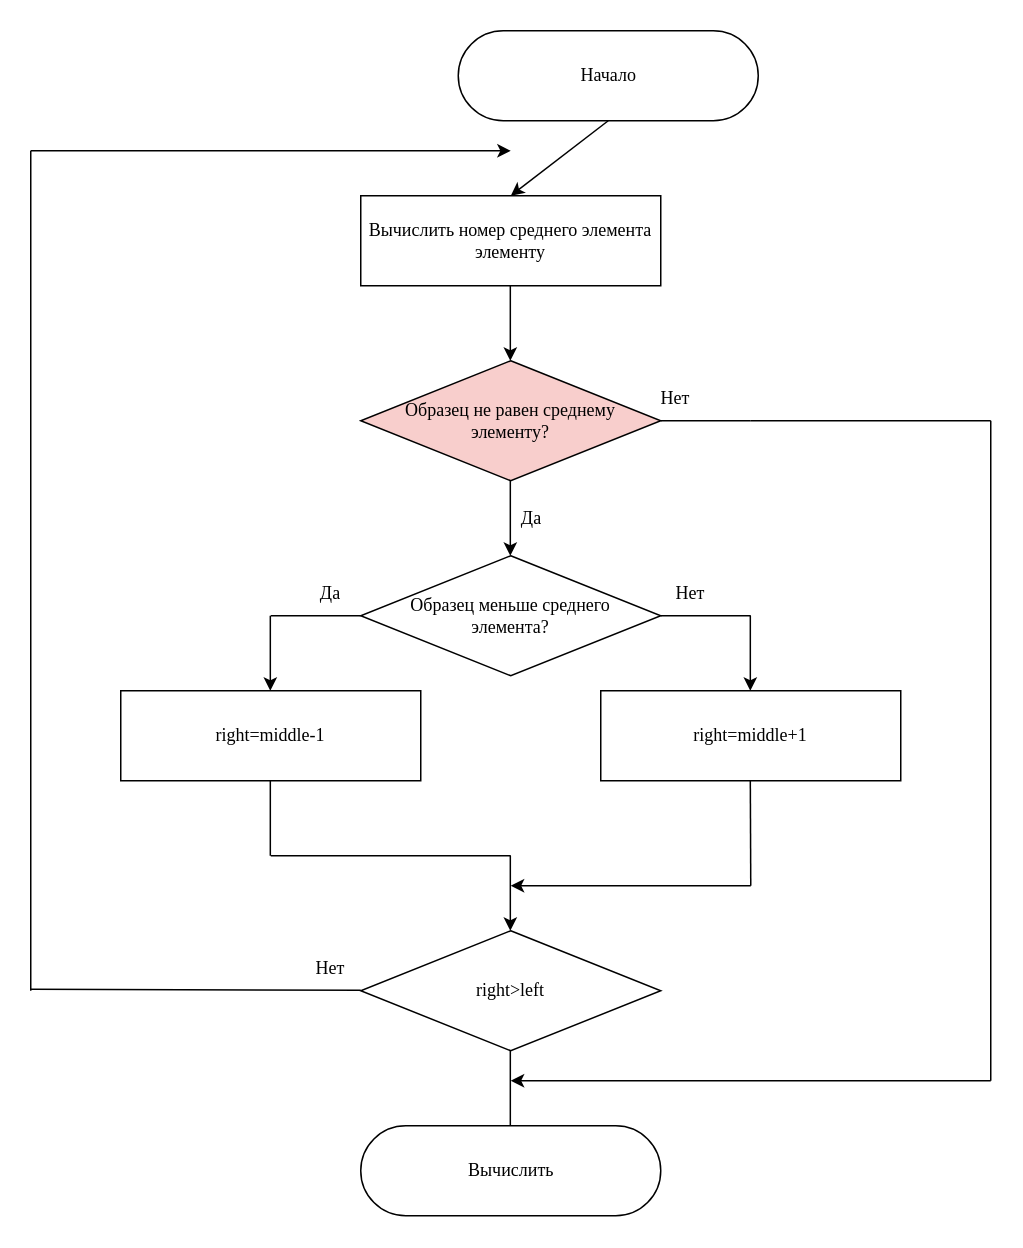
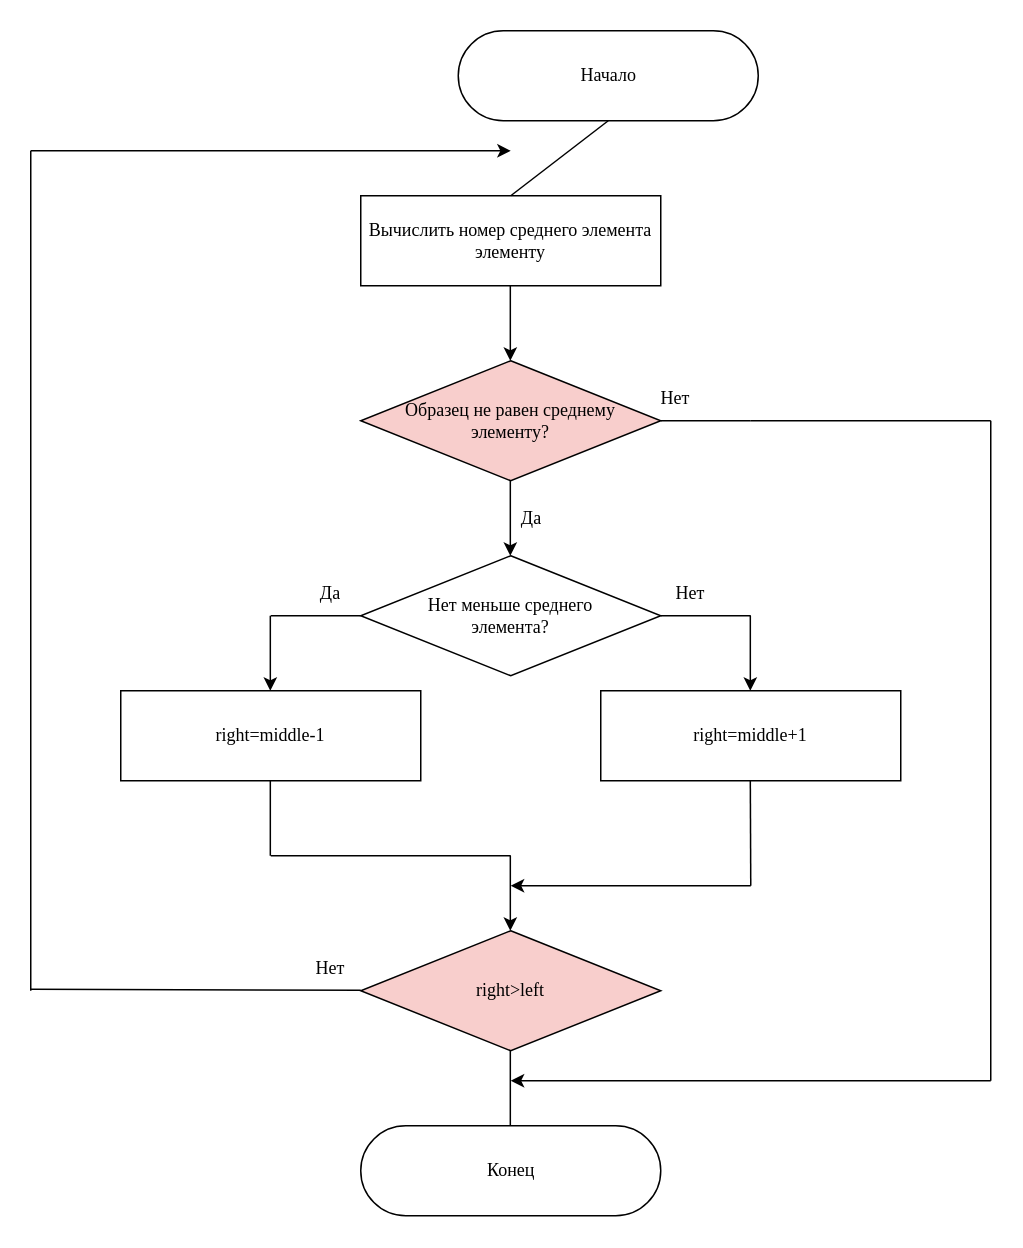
(520, 189) -> (516, 191)
(511, 616) -> (511, 616)
(511, 991) -> (511, 991)
(512, 1171) -> (512, 1171)
